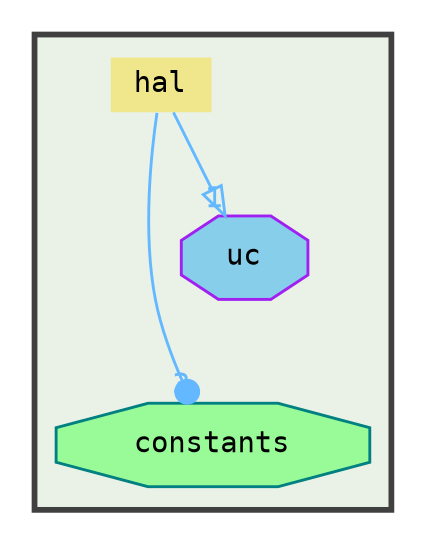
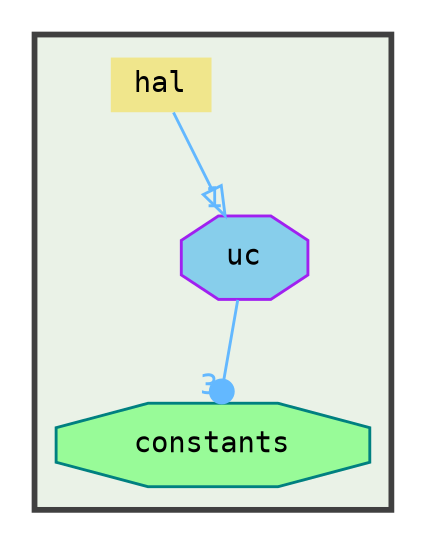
(149, 249) -> (231, 340)
